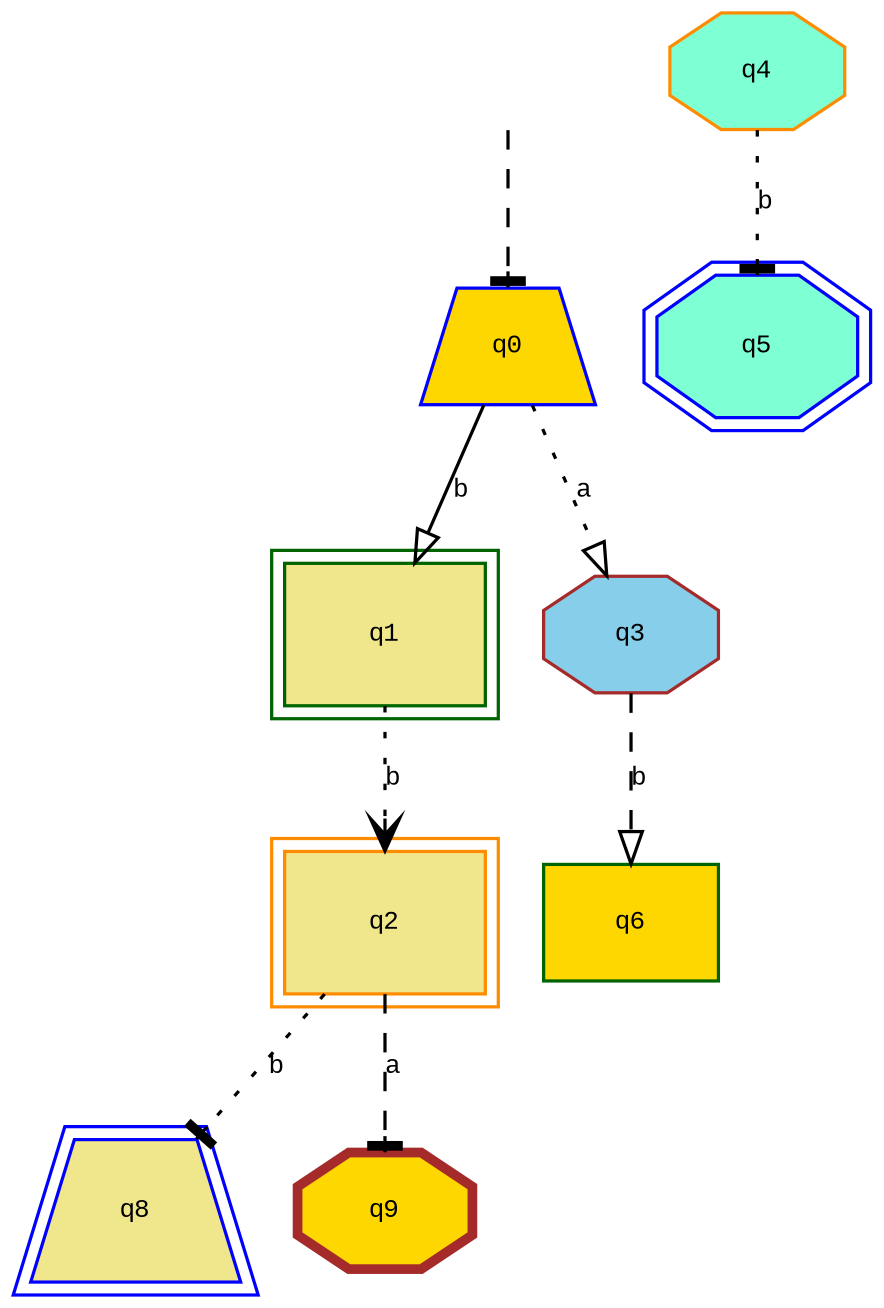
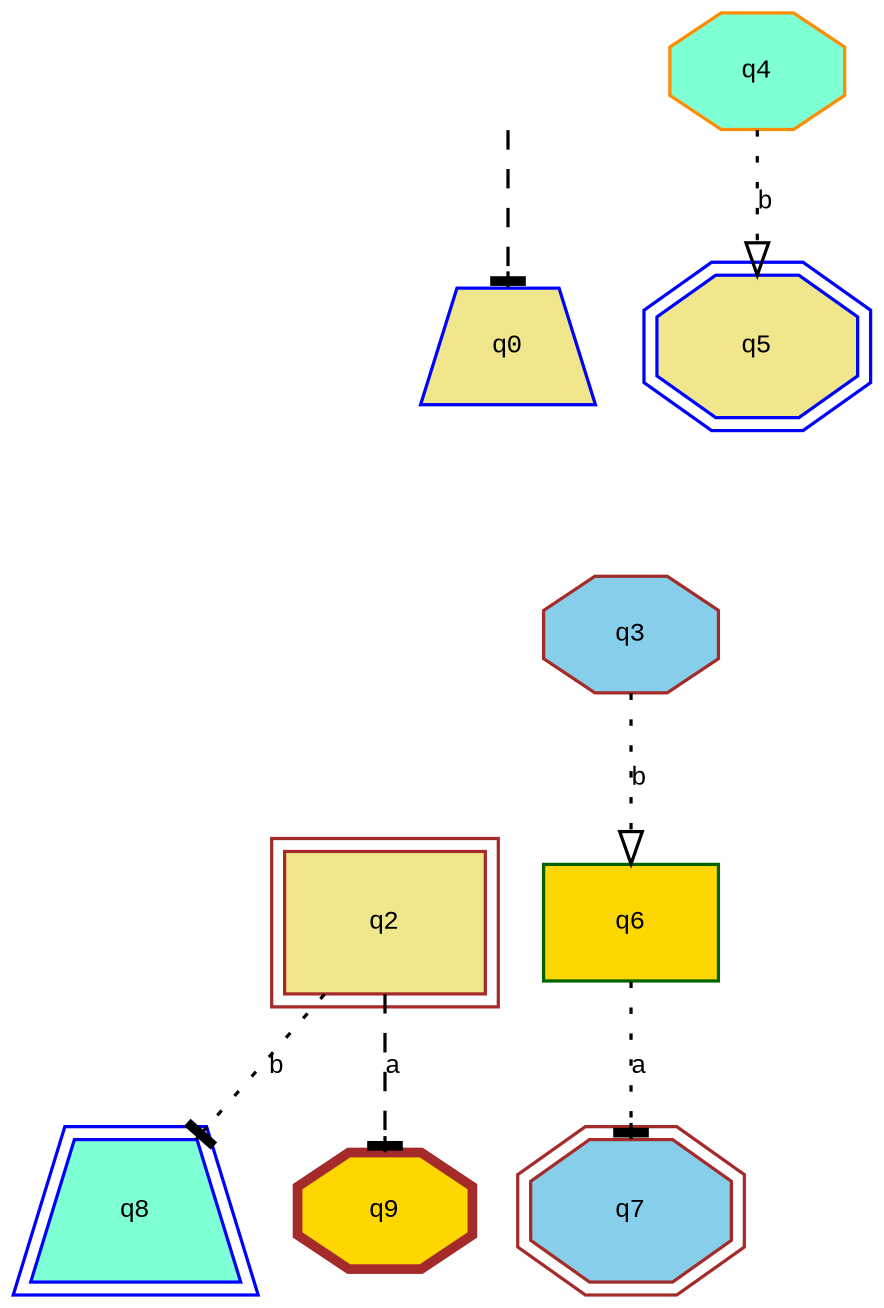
(757, 186) -> (757, 186)
(508, 346) -> (508, 346)
(757, 346) -> (757, 346)
(563, 476) -> none
(385, 635) -> none
(631, 762) -> (631, 762)
(385, 923) -> (385, 923)
(136, 1211) -> (136, 1211)
none -> (631, 1211)
